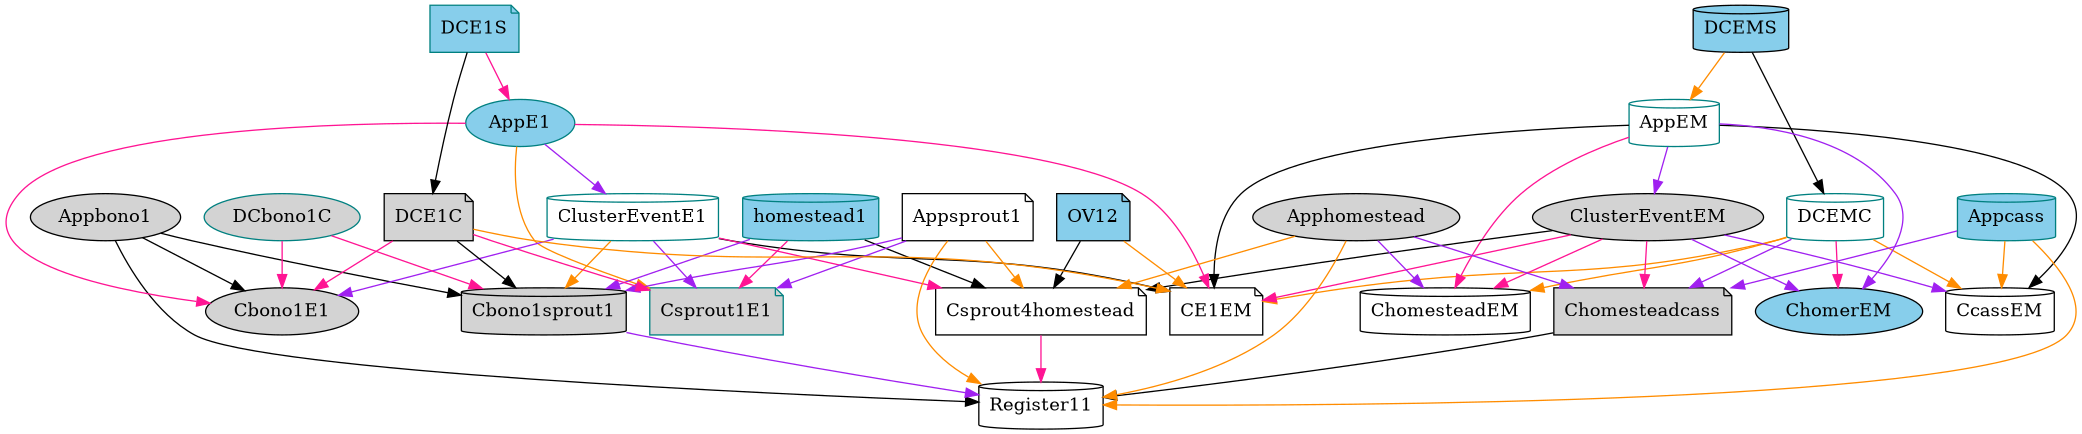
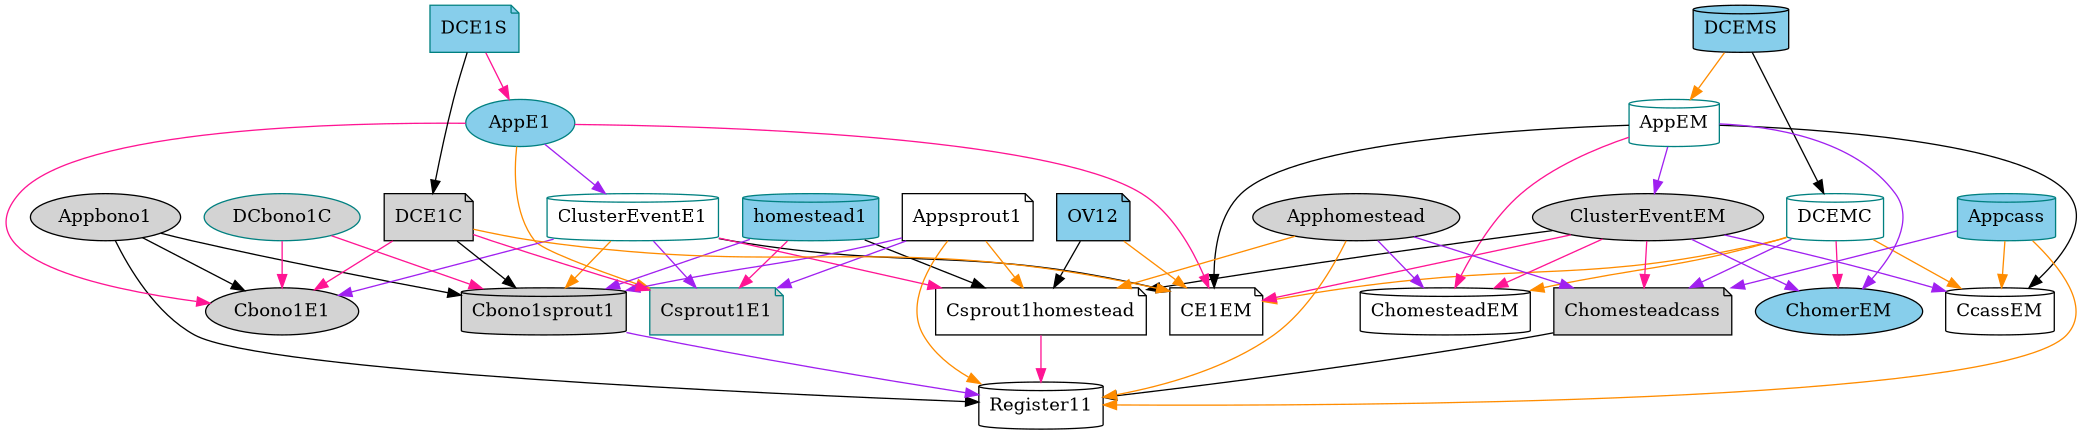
(1041, 311) -> (1041, 311)
